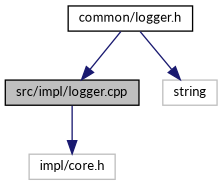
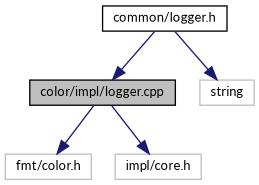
(72, 93) -> (103, 93)
none -> (48, 167)
